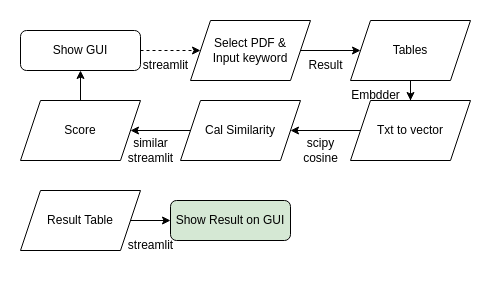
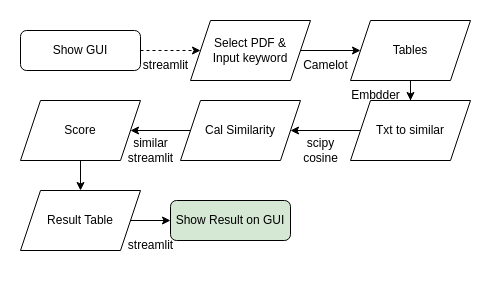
(326, 66) -> (326, 66)
(81, 82) -> (81, 180)
(411, 131) -> (411, 131)
